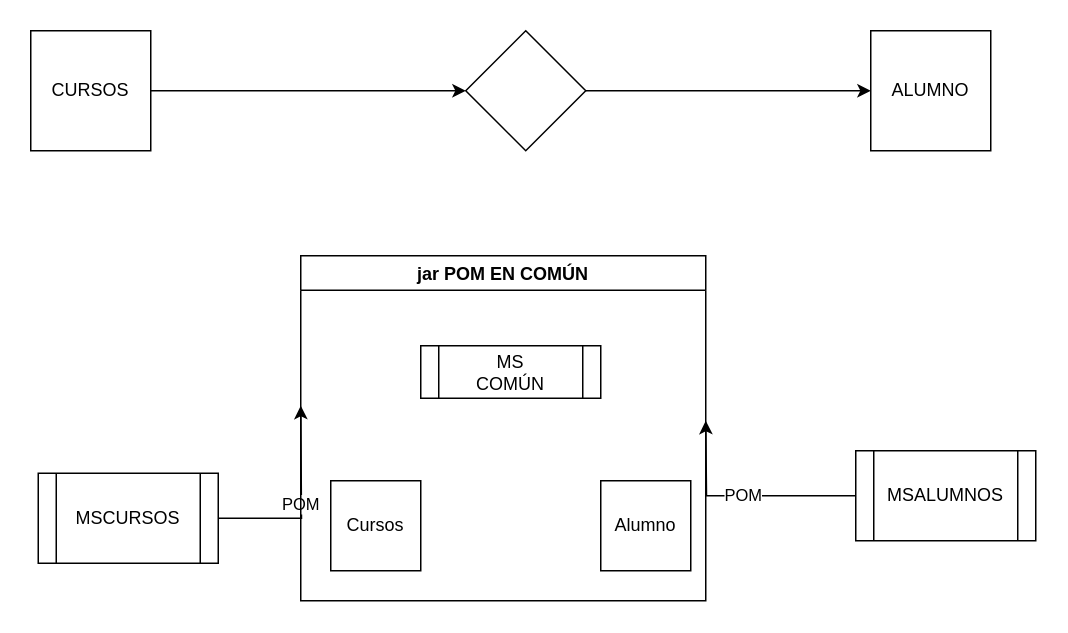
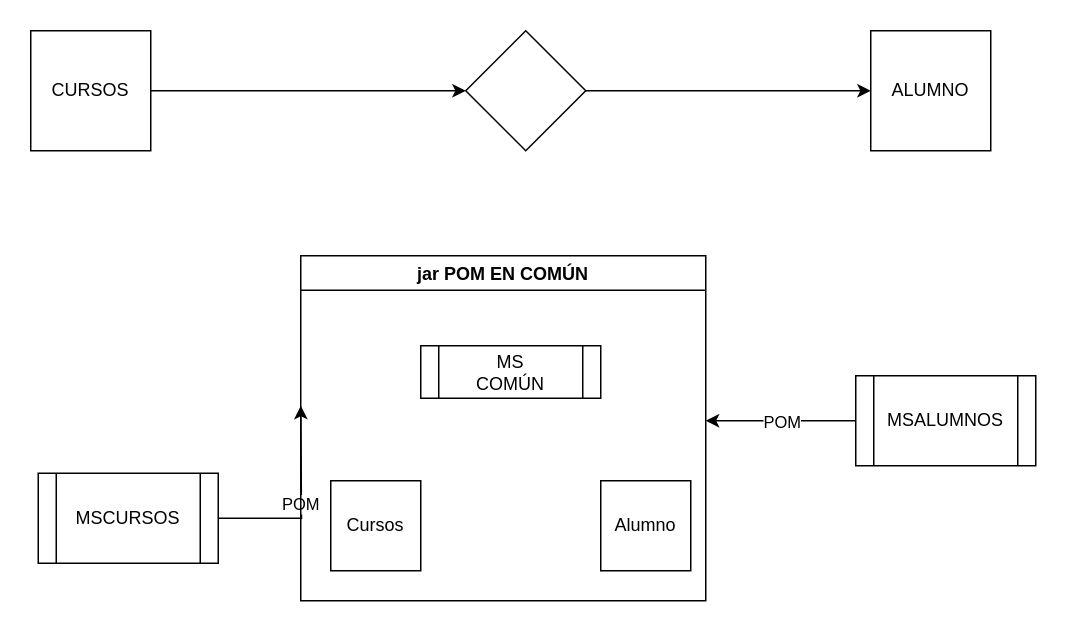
(946, 496) -> (946, 421)
